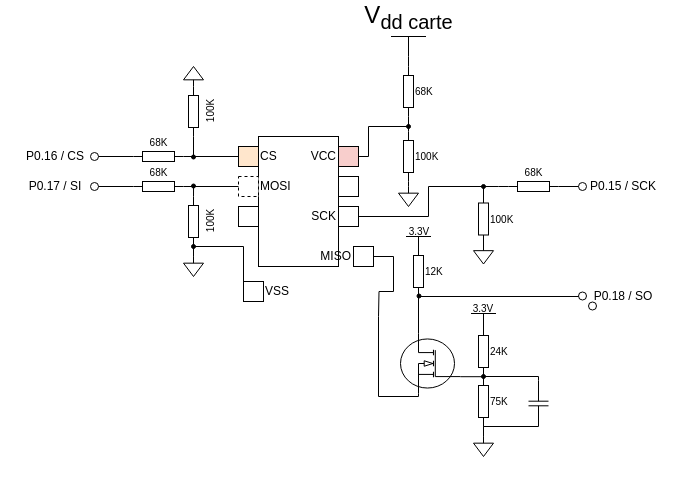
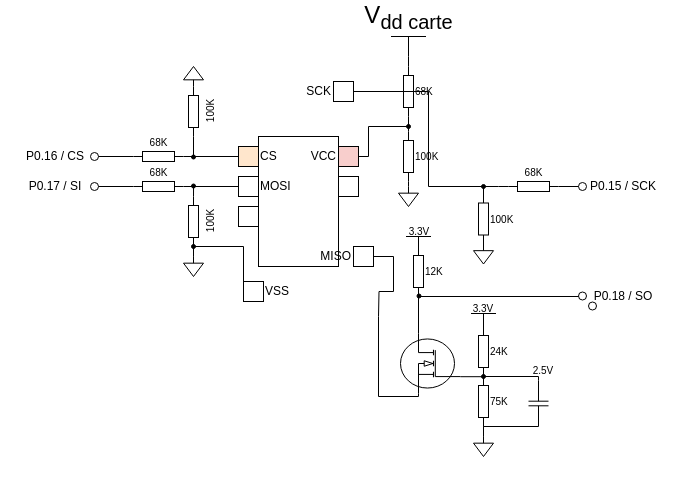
(249, 187) -> (249, 187)
(349, 217) -> (344, 92)
none -> (544, 371)
